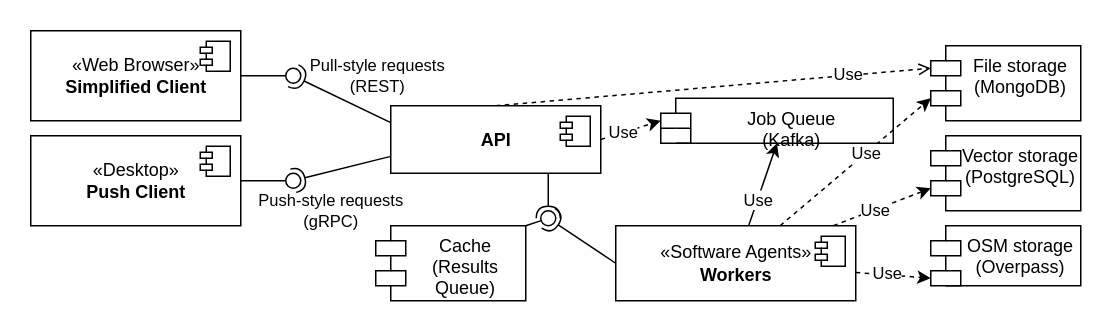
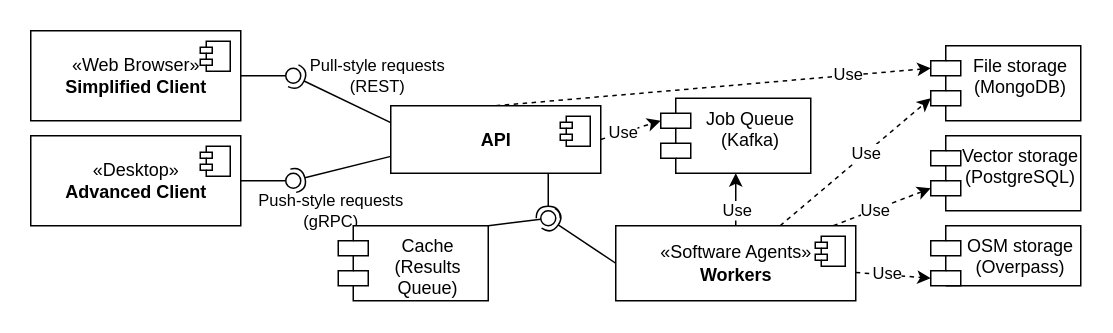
(922, 69) -> (919, 69)
(777, 121) -> (736, 136)
(137, 181) -> (137, 181)
(451, 263) -> (413, 263)
